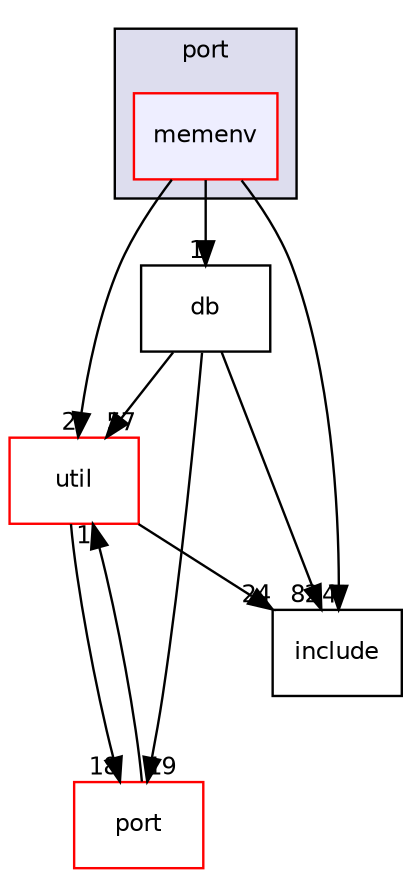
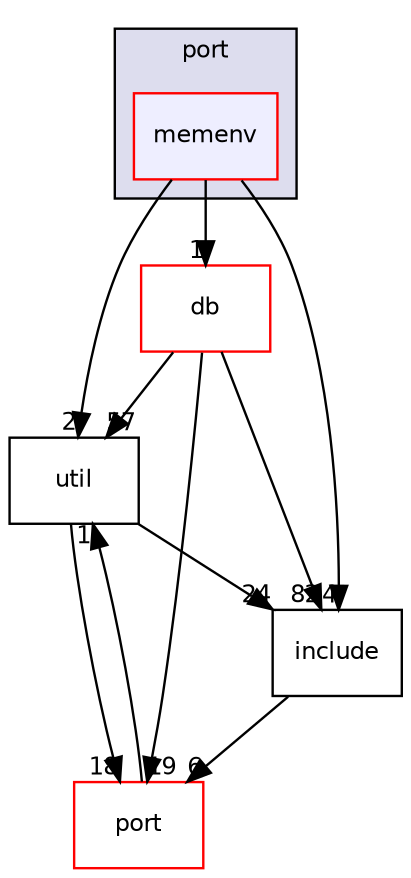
(206, 309) -> (206, 309)
(74, 481) -> (74, 481)
none -> (247, 731)
